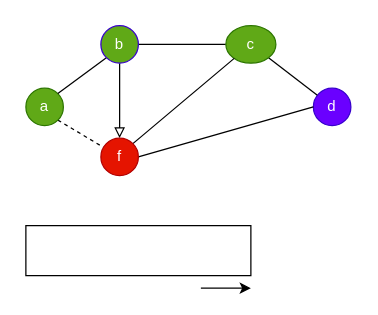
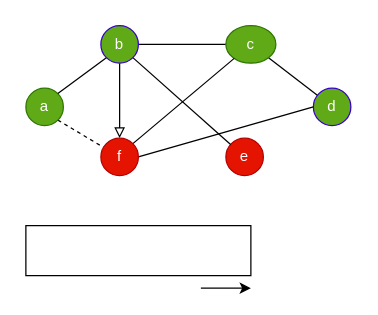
none -> (180, 100)
(332, 107) -> (332, 107)
none -> (244, 157)
